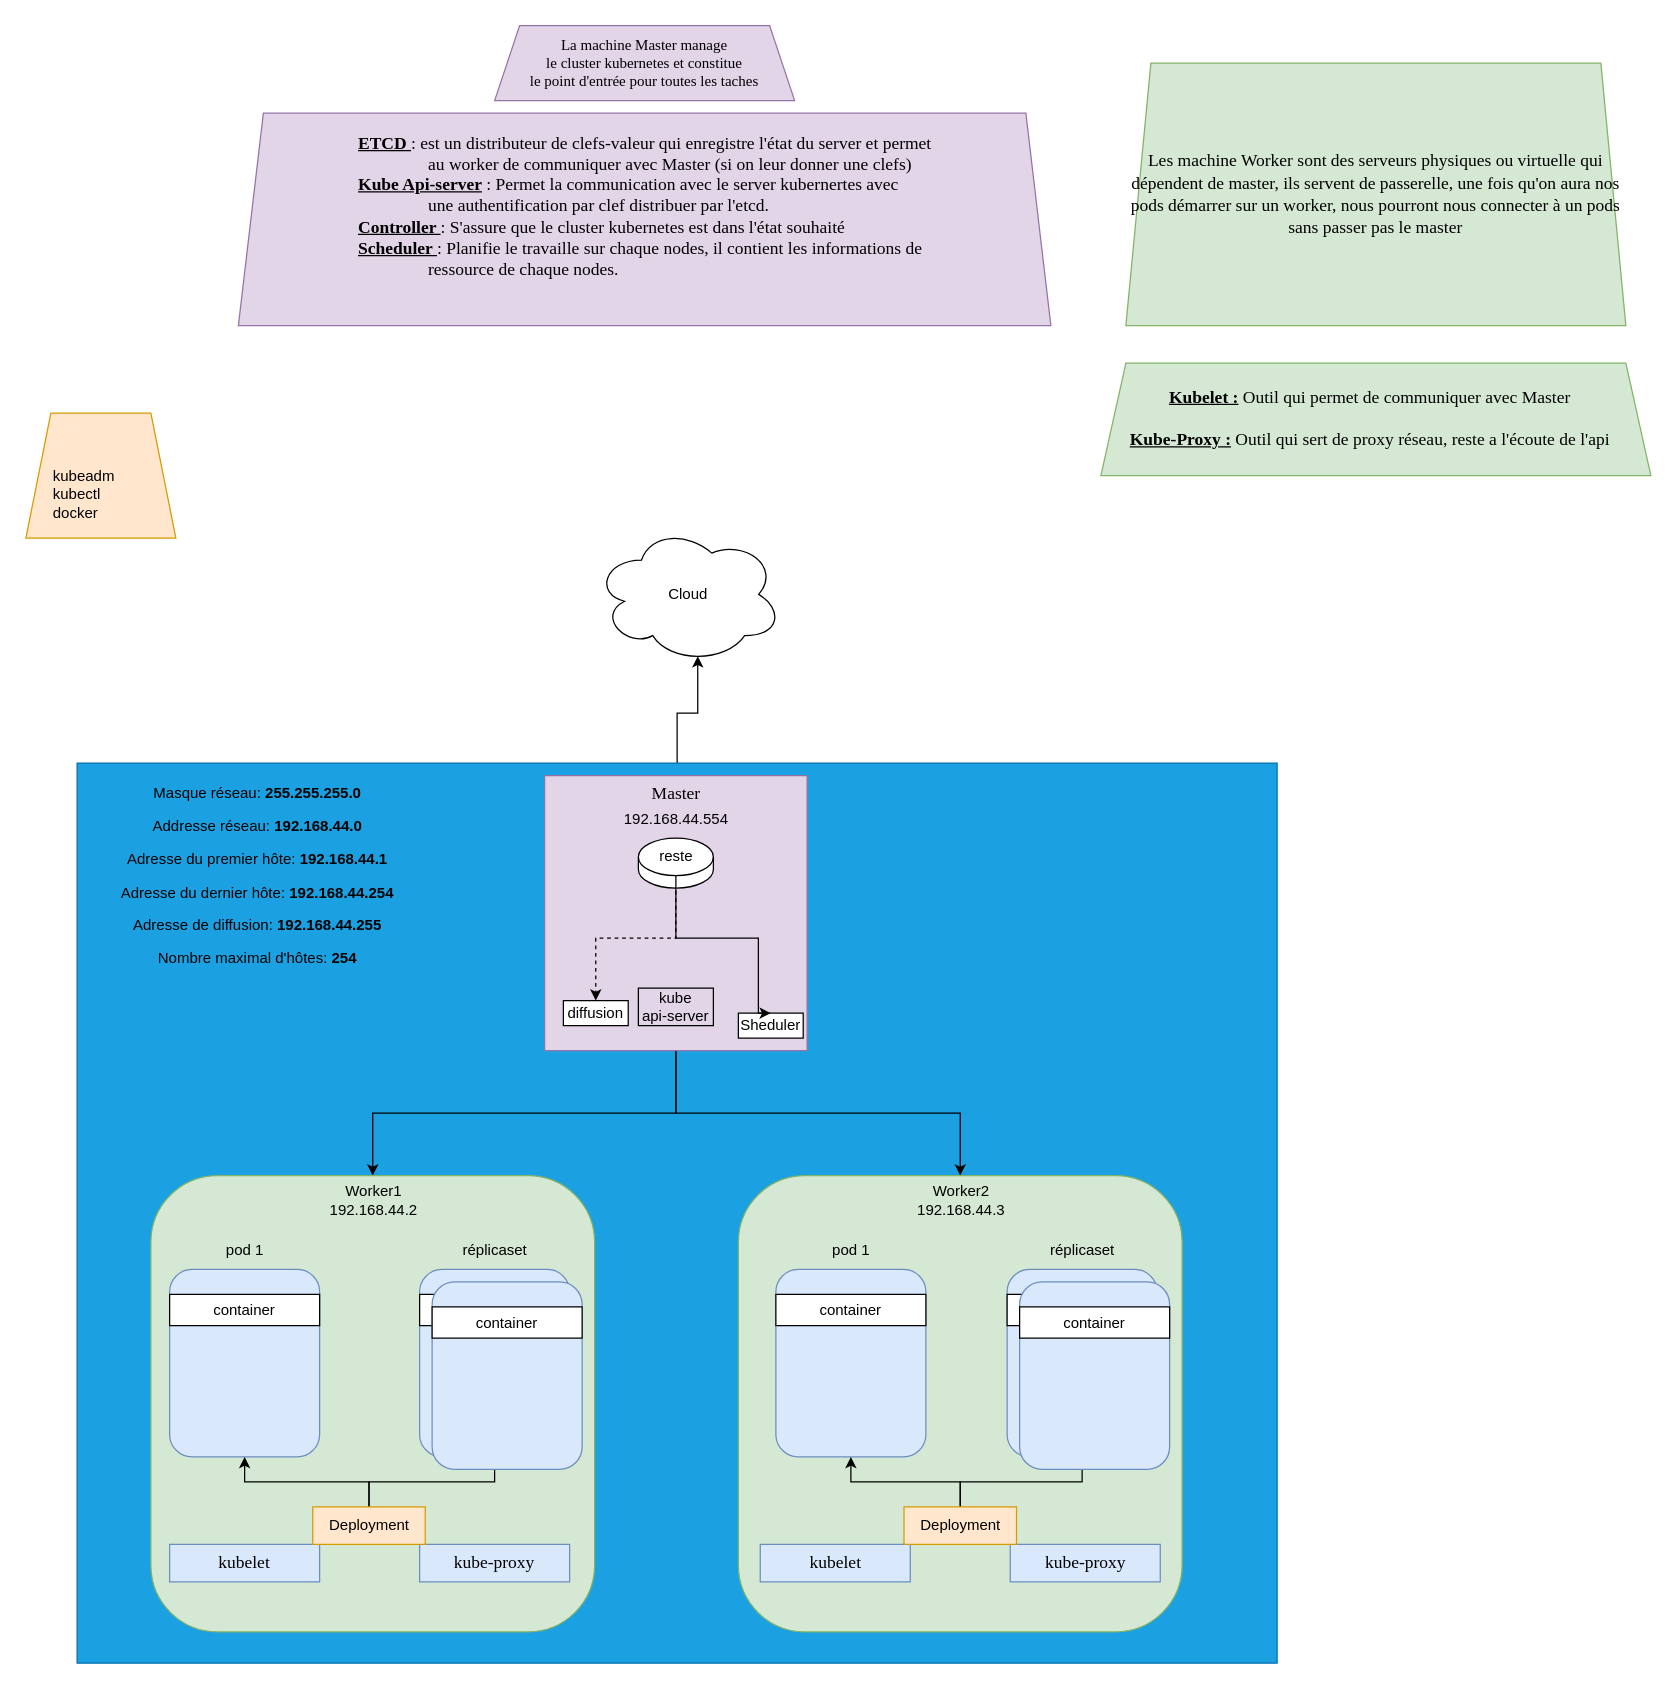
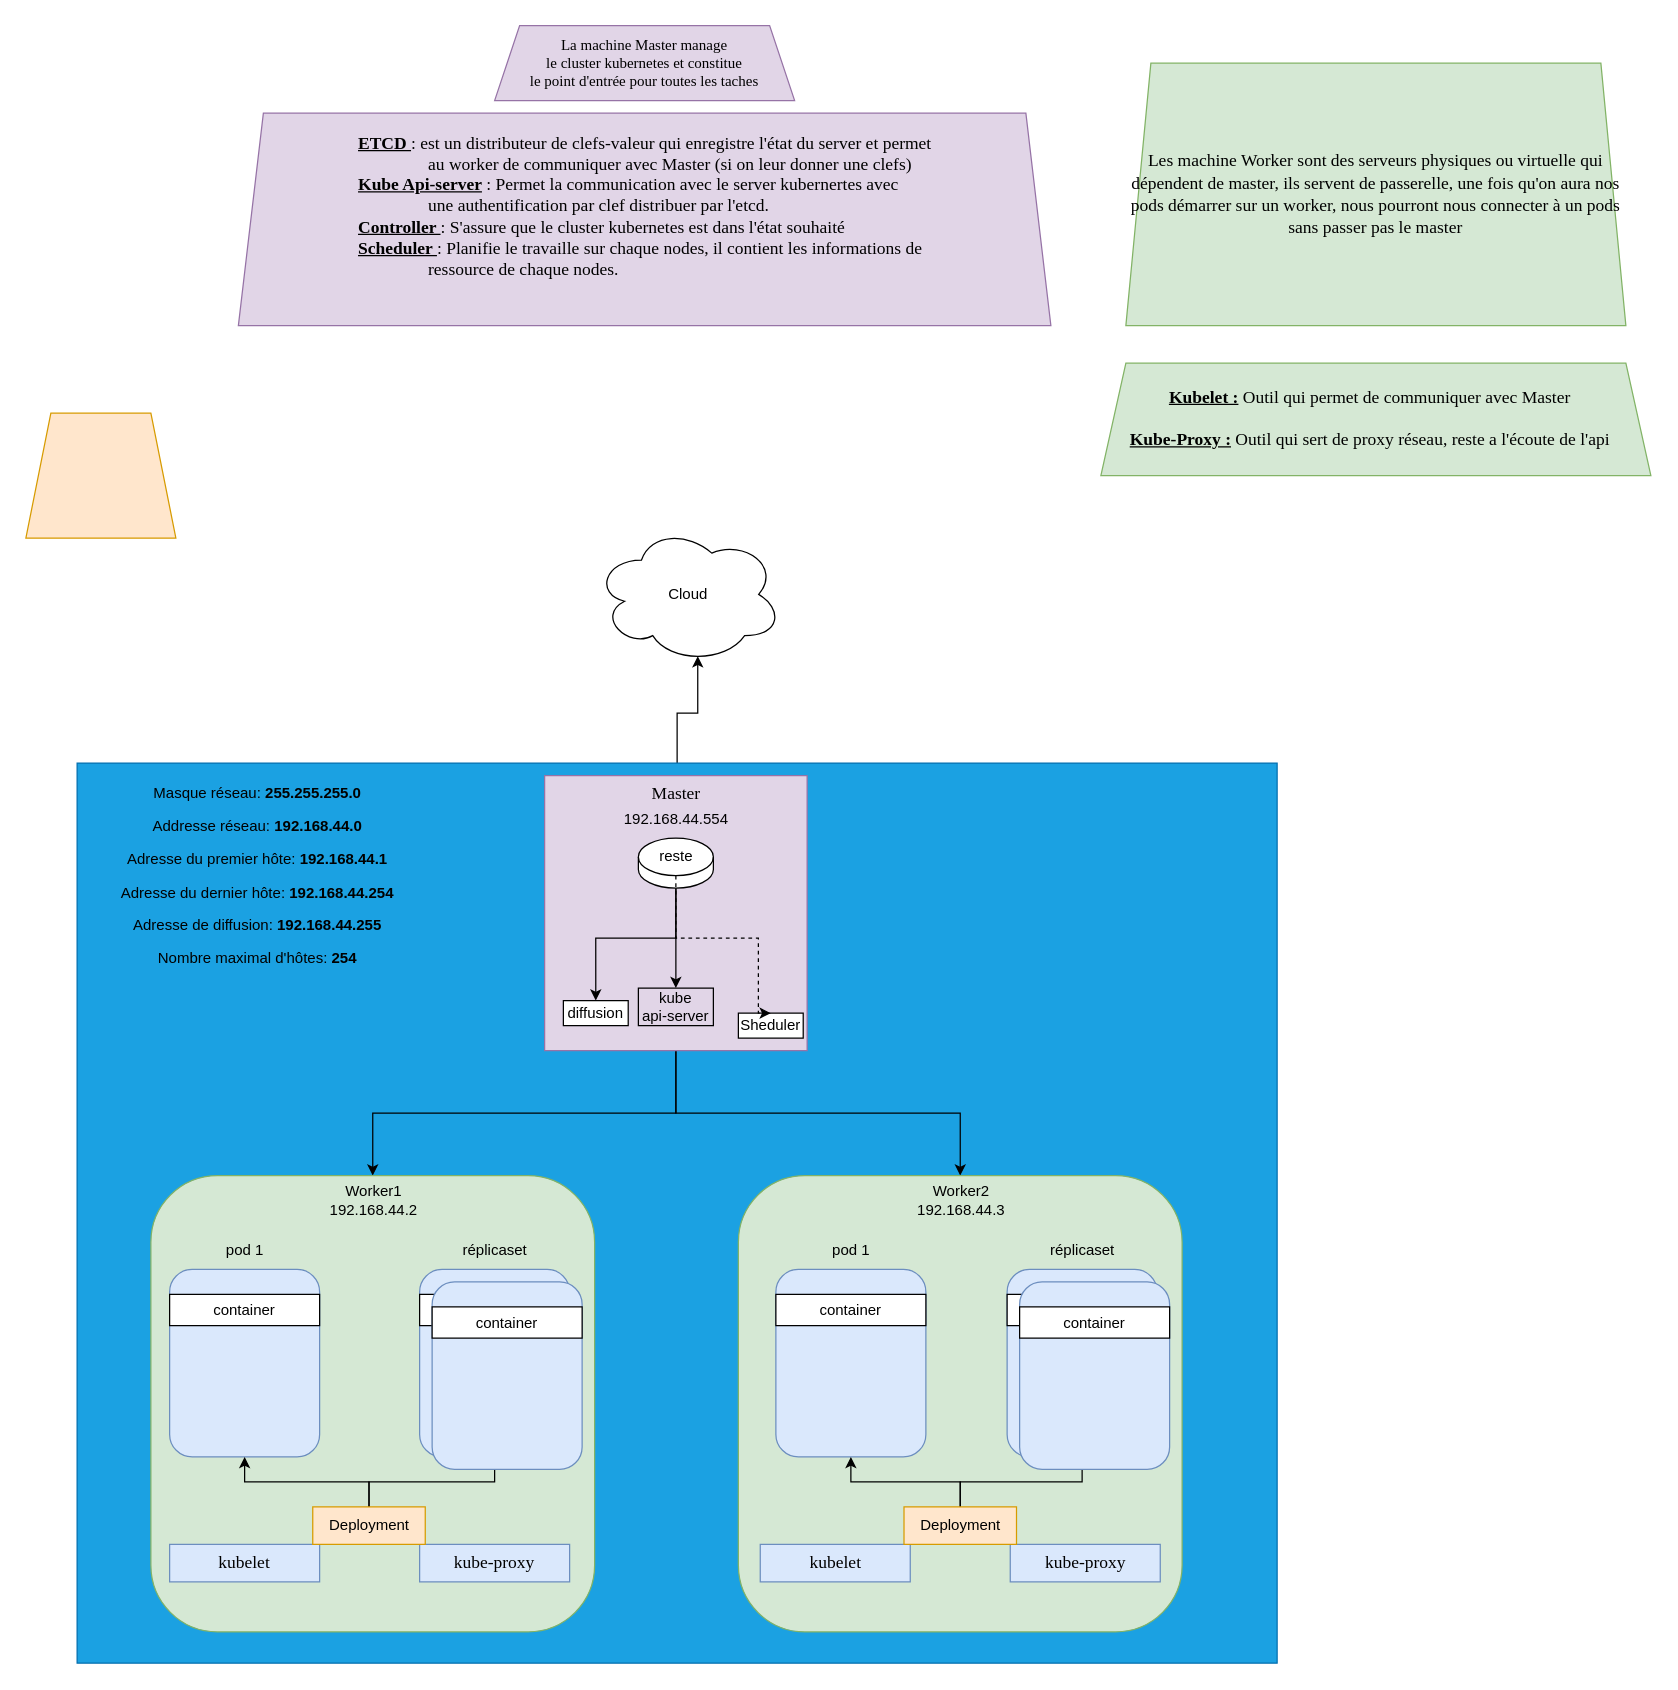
(101, 494) -> none
(609, 938) -> (609, 938)
(755, 938) -> (755, 938)
none -> (676, 960)
